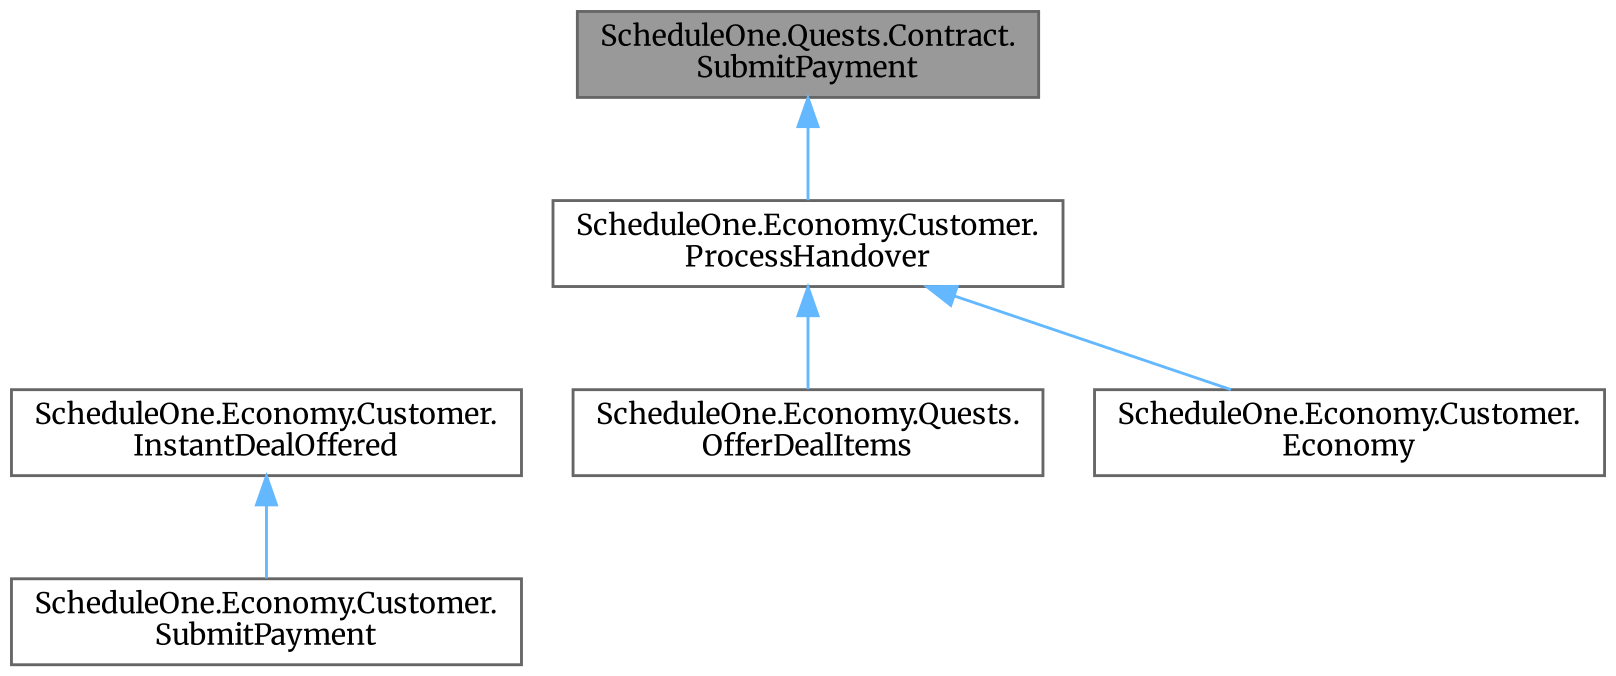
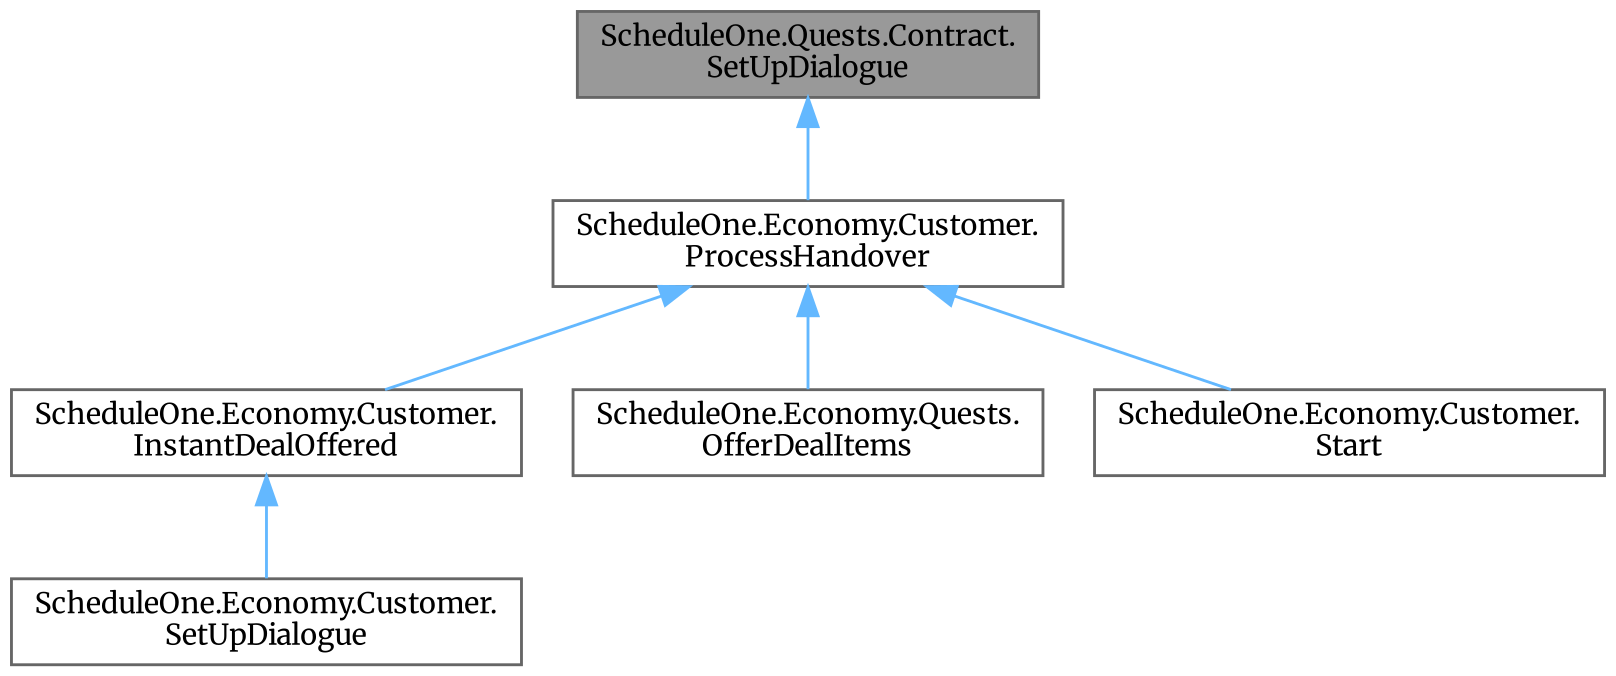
(808, 54) -> (808, 54)
none -> (523, 343)
(1350, 433) -> (1350, 433)
(266, 622) -> (266, 622)
